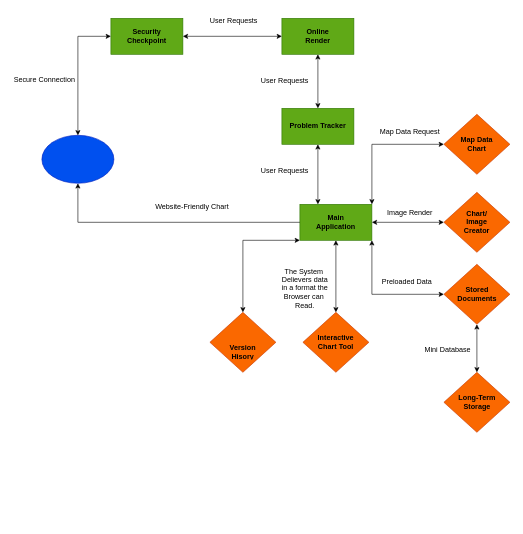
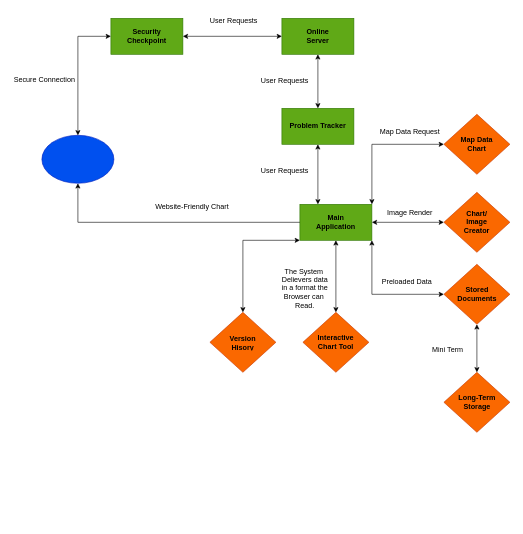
(318, 36) -> (318, 36)
(448, 350) -> (448, 350)
(243, 351) -> (243, 342)
